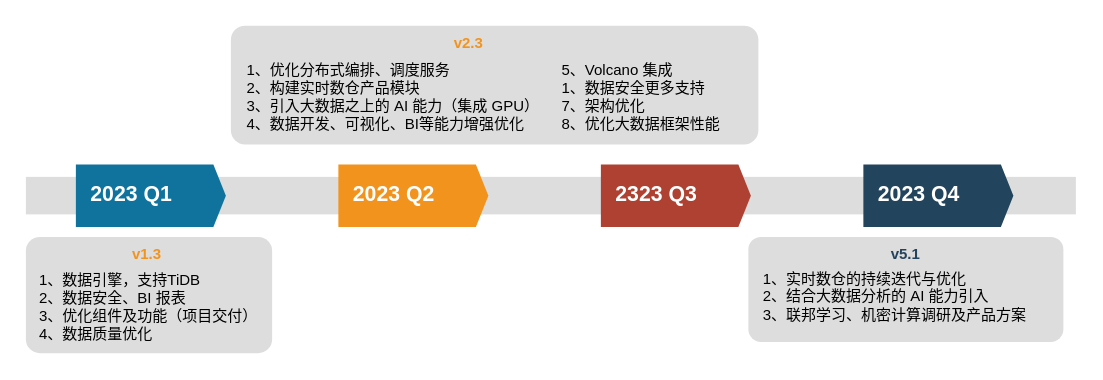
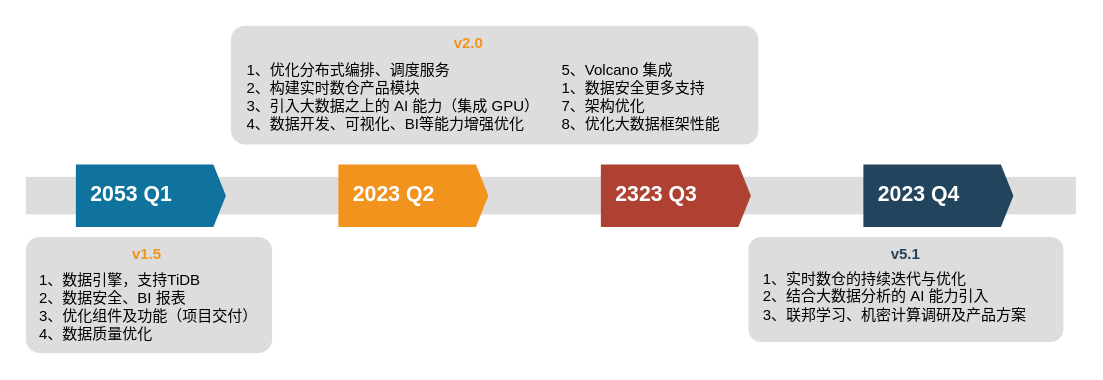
(248, 43) -> (248, 43)
(130, 196) -> (130, 196)
(43, 255) -> (43, 255)
